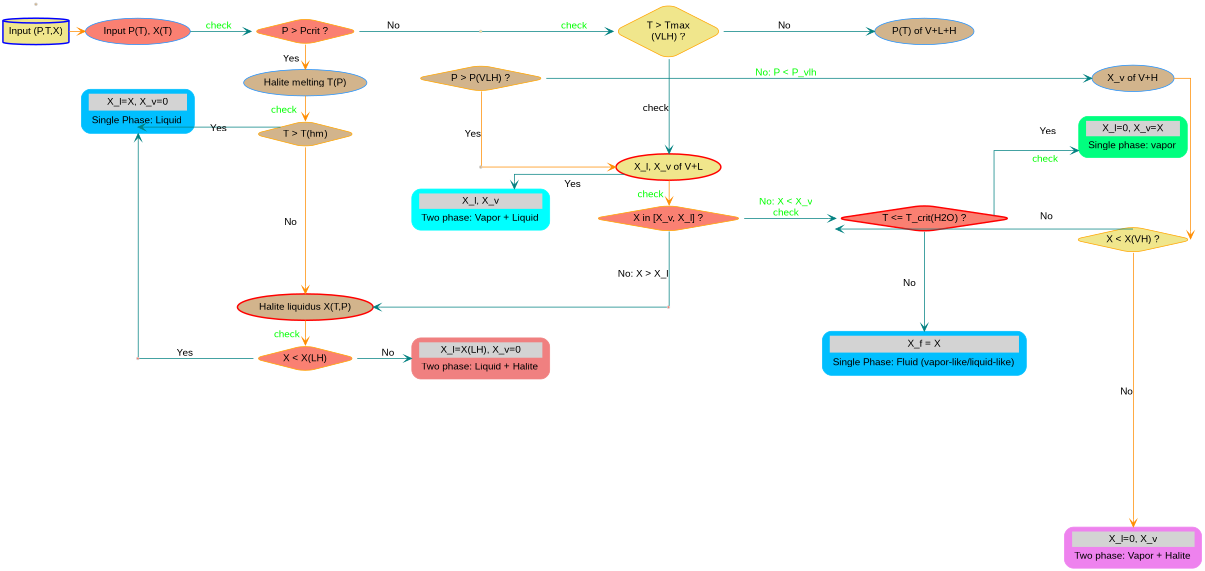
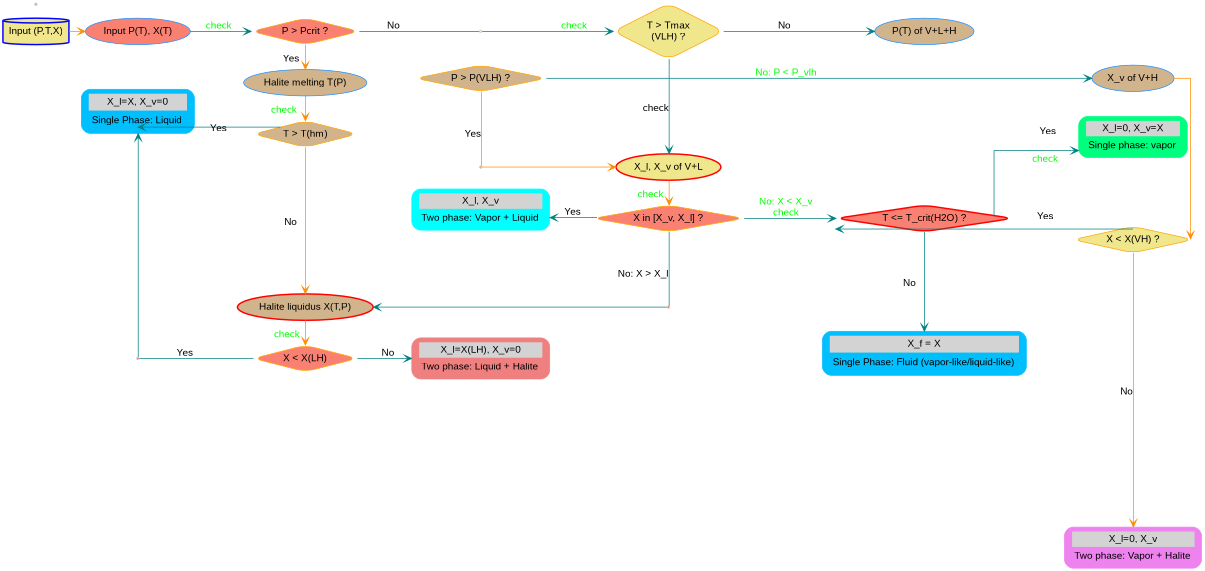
(566, 174) -> (577, 218)
(1045, 217) -> (1045, 217)
